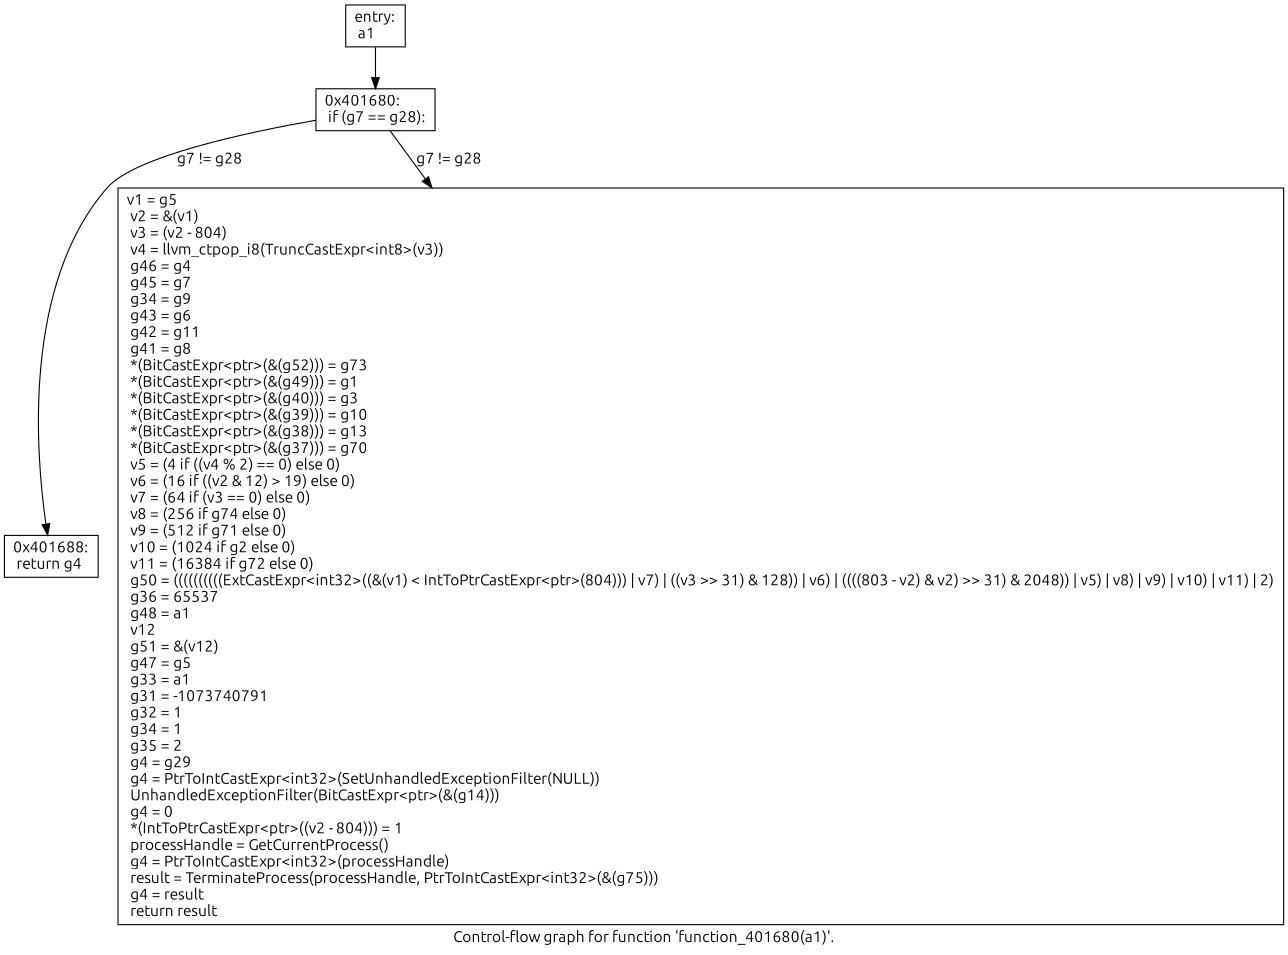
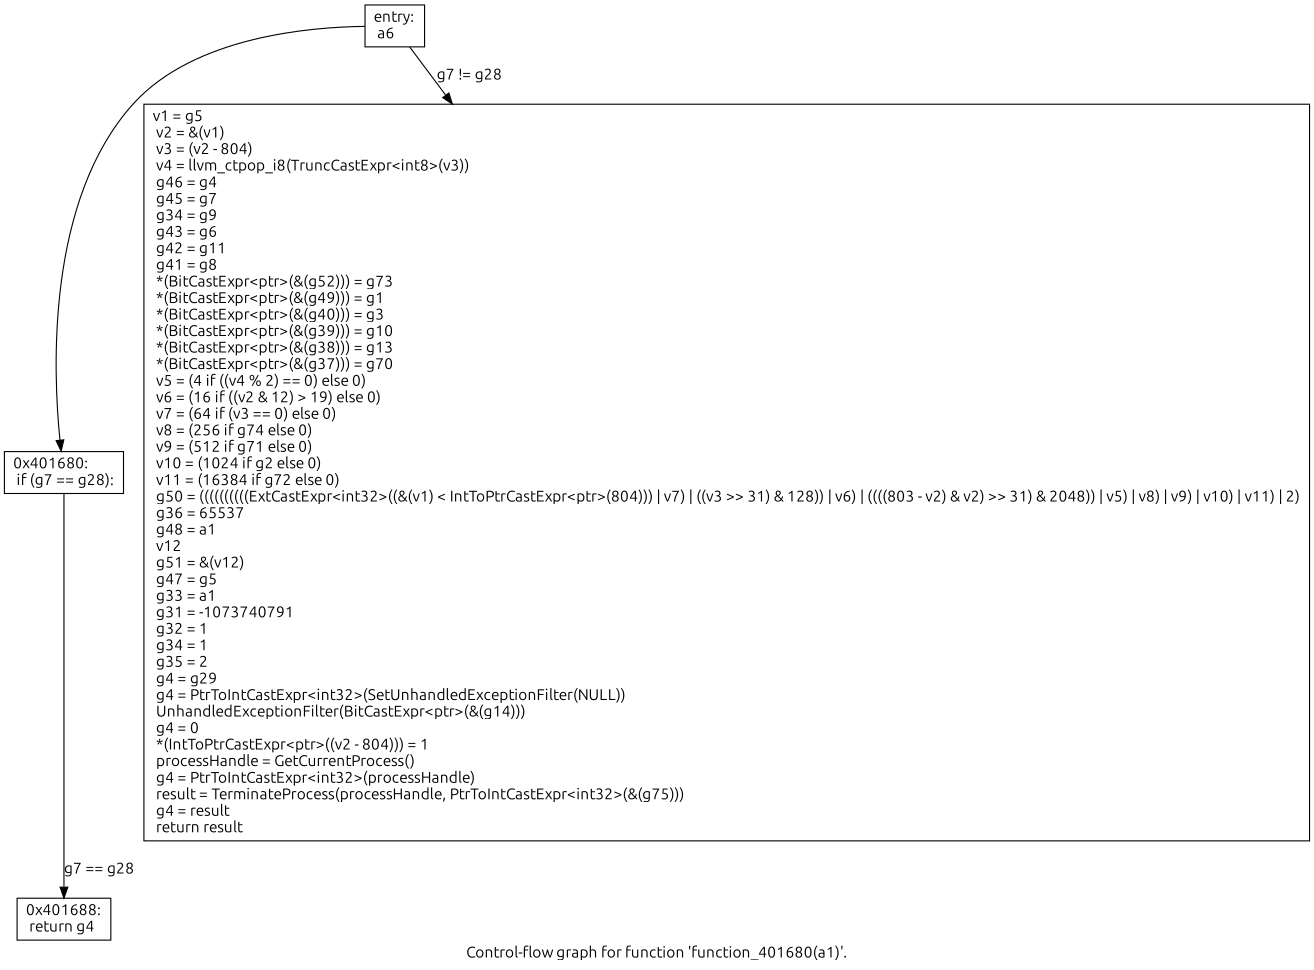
(365, 34) -> (384, 34)
(408, 155) -> (428, 71)
(210, 159) -> (99, 870)
